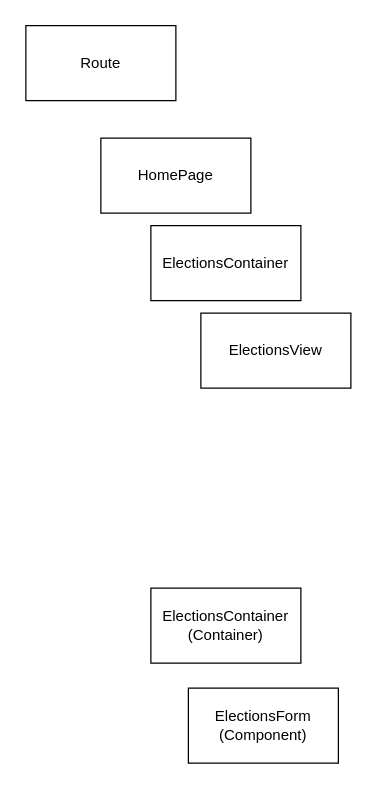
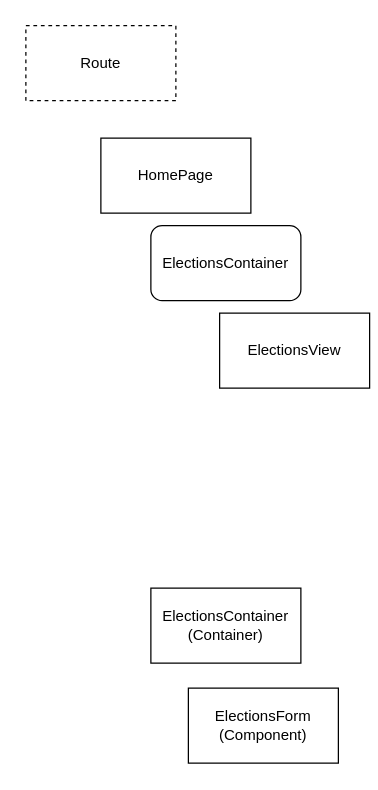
(101, 63) -> (101, 63)
(226, 263) -> (226, 263)
(276, 351) -> (294, 351)
